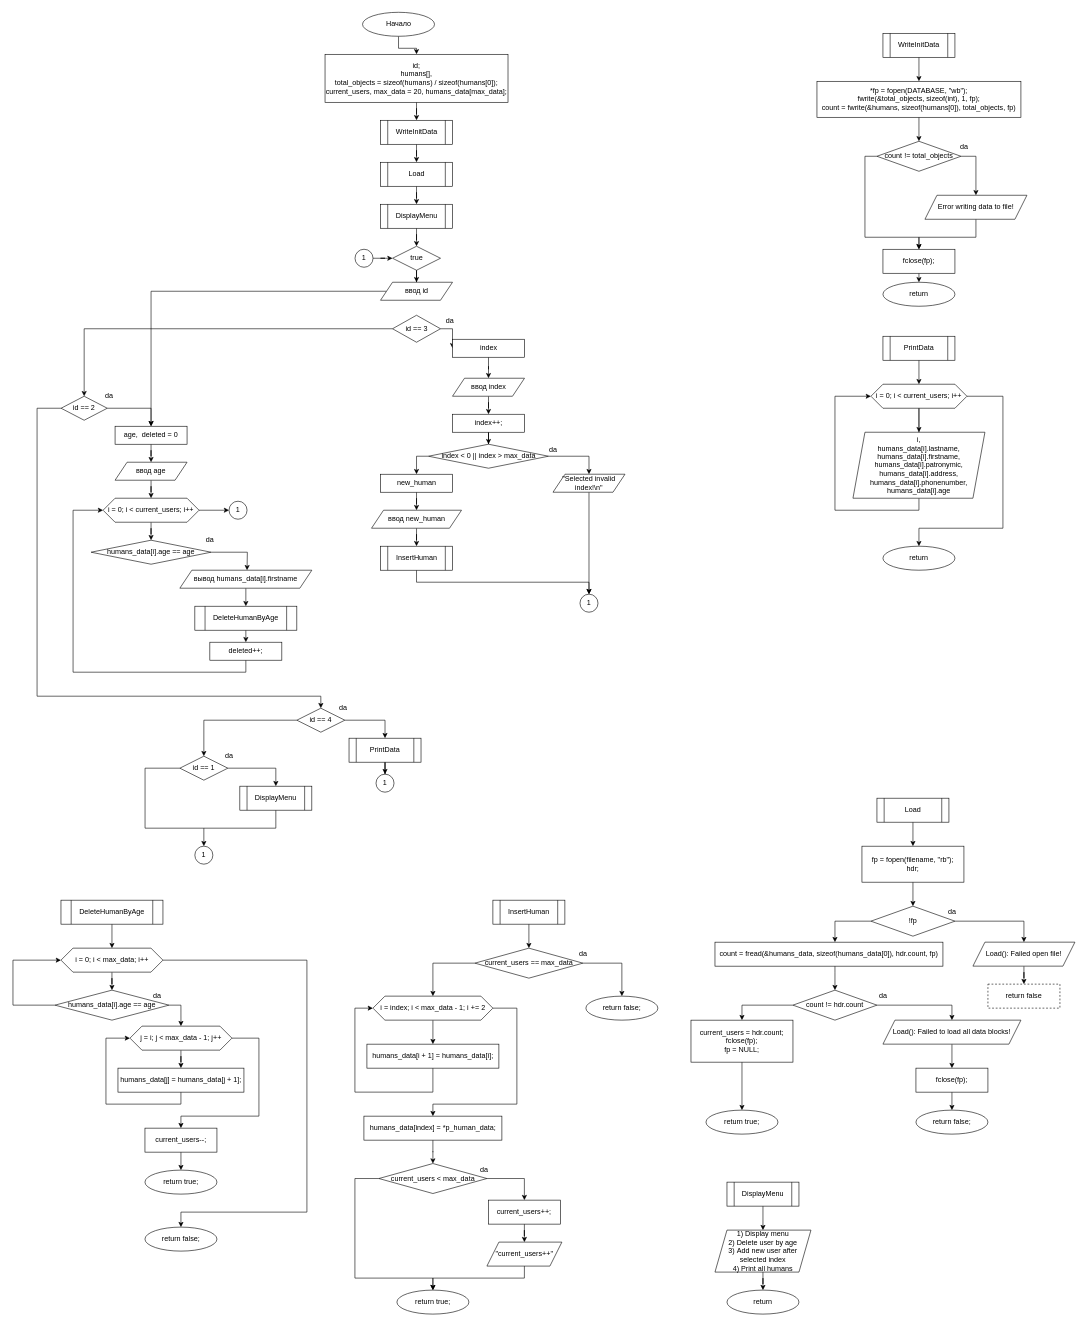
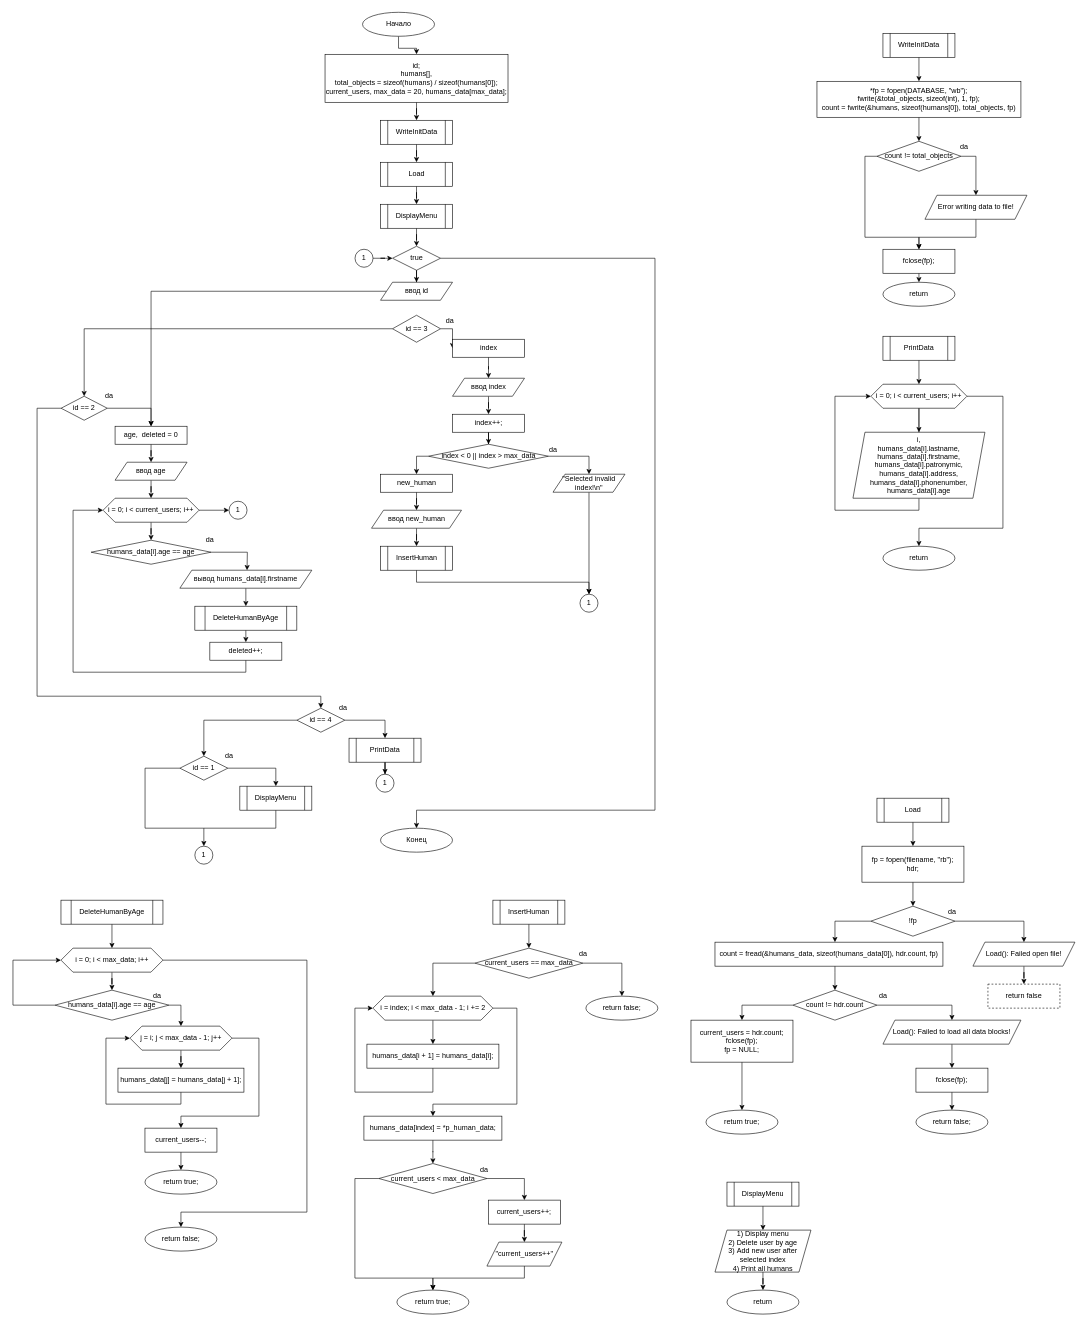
none -> (416, 816)
none -> (416, 840)
